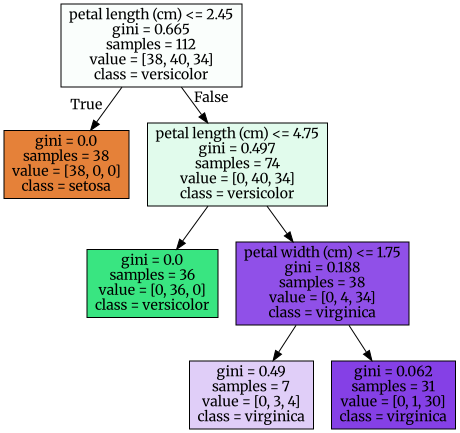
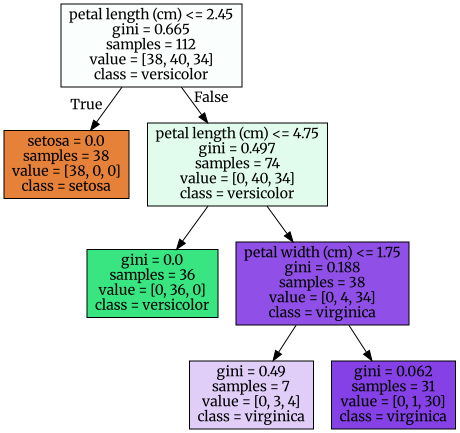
(66, 164) -> (66, 164)
